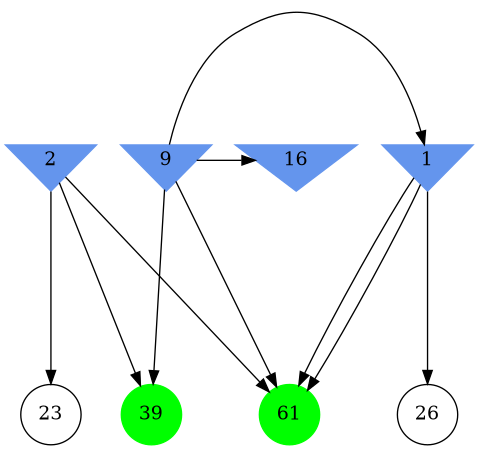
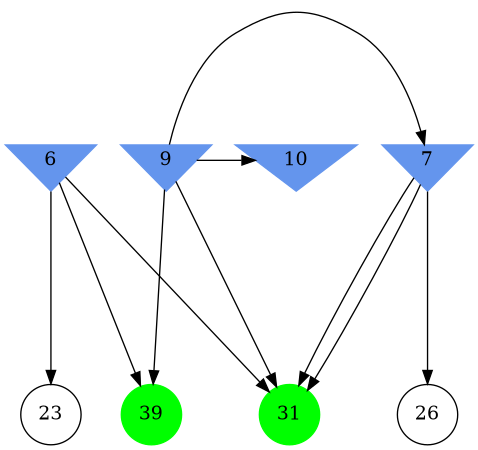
(51, 160) -> (51, 160)
(296, 160) -> (296, 160)
(428, 160) -> (428, 160)
(290, 415) -> (290, 415)
